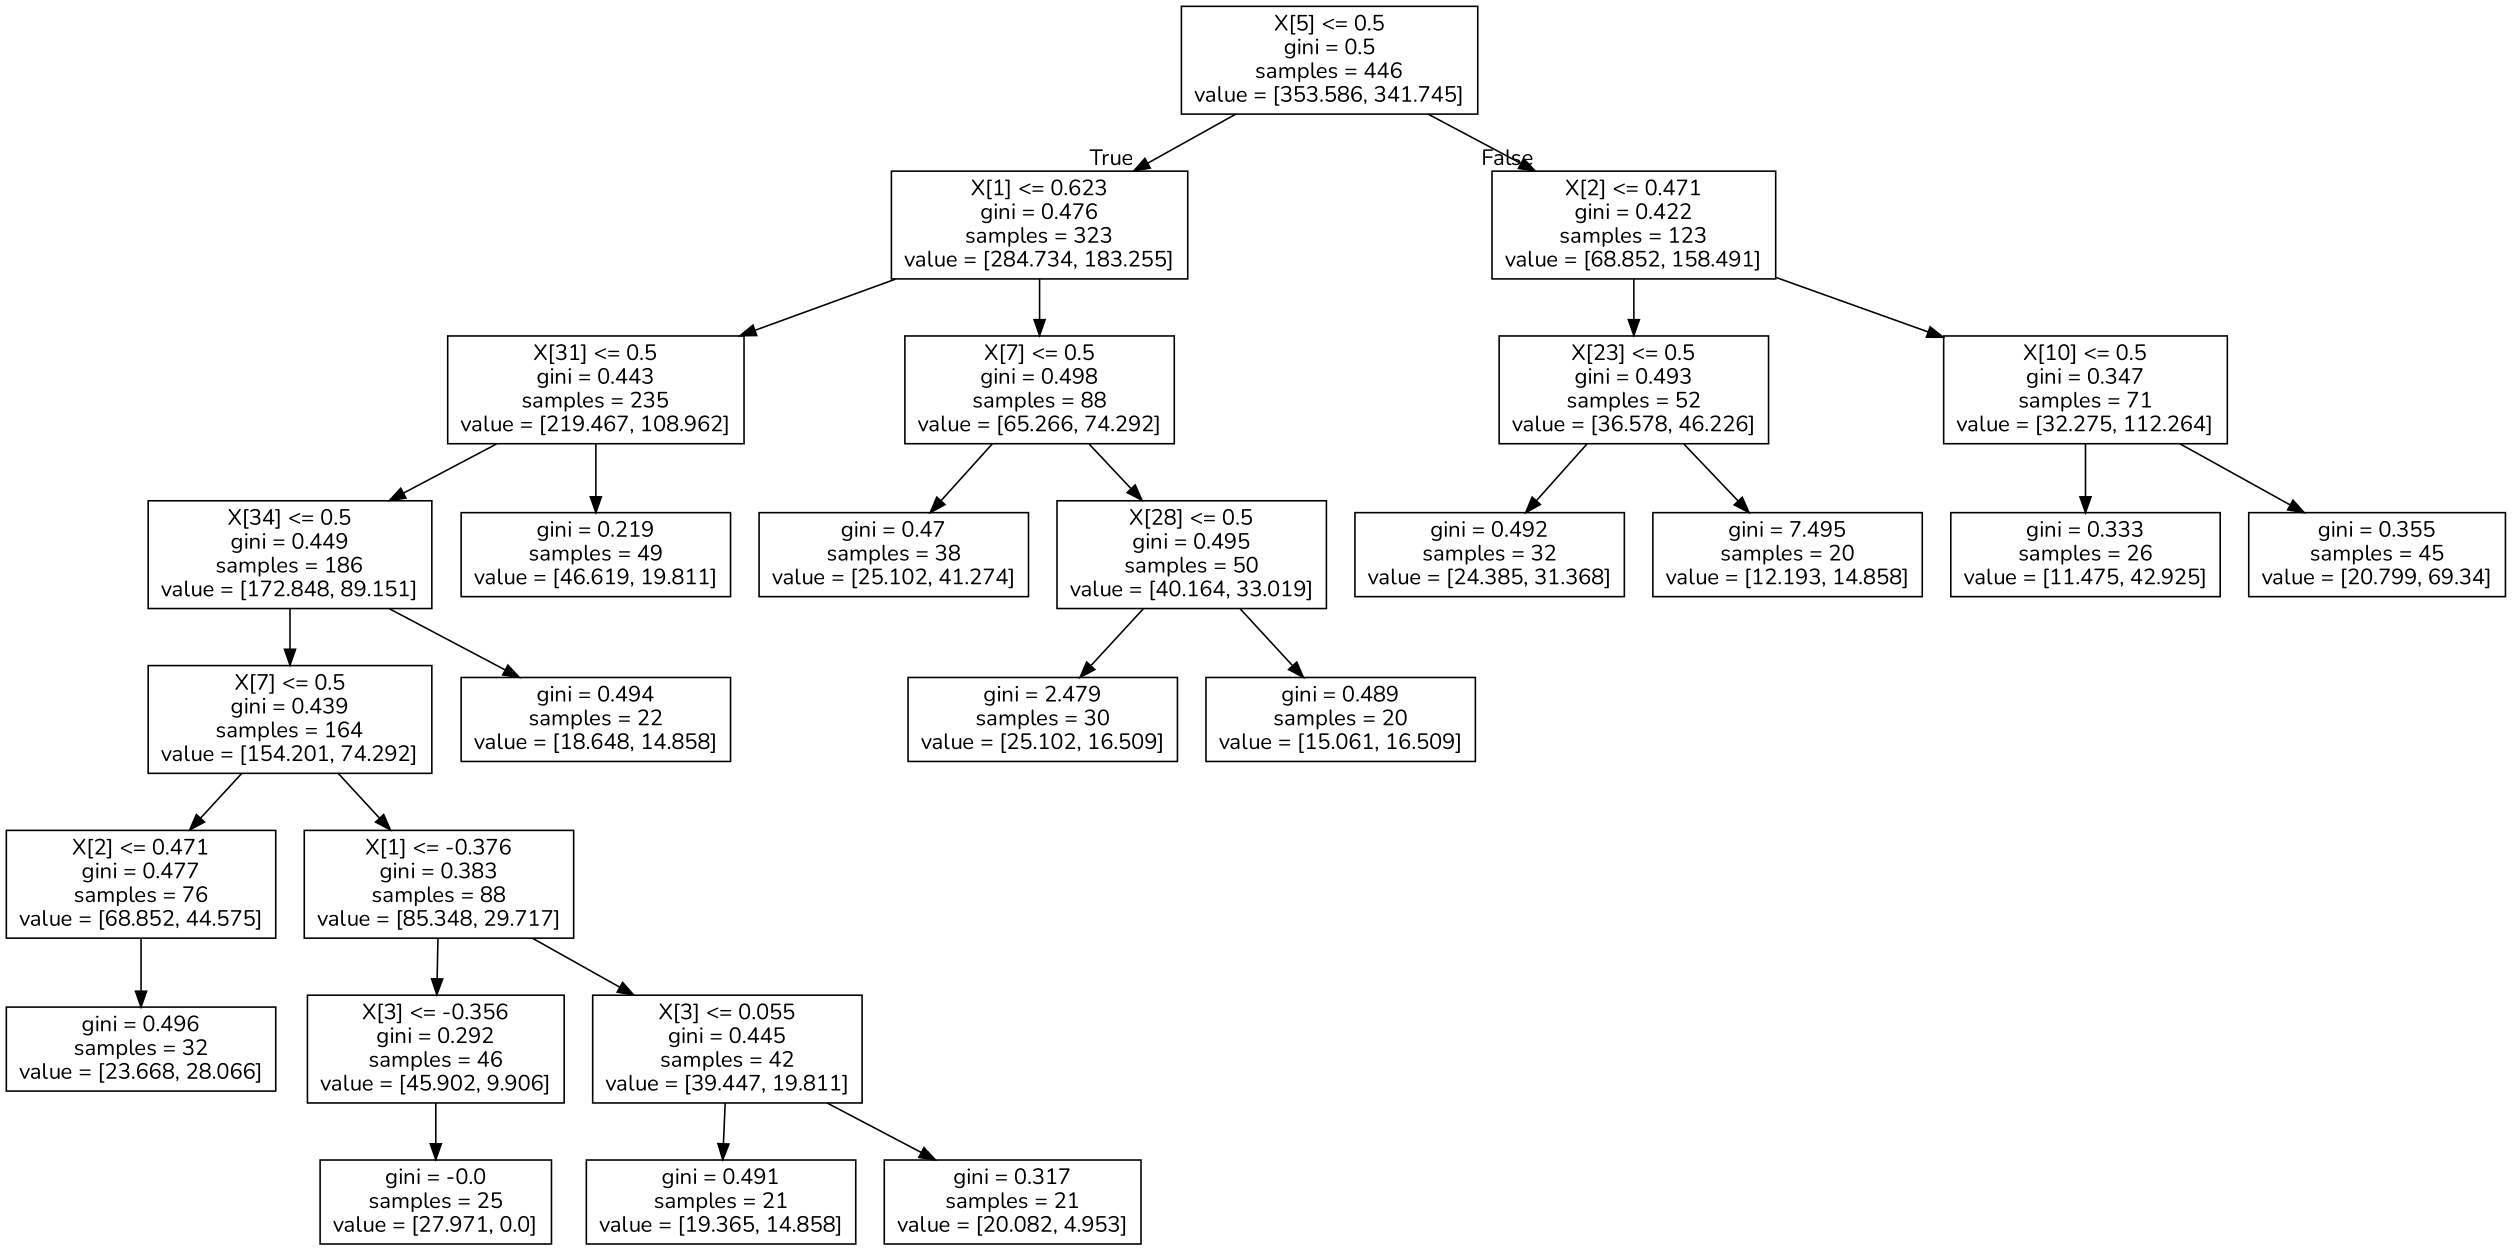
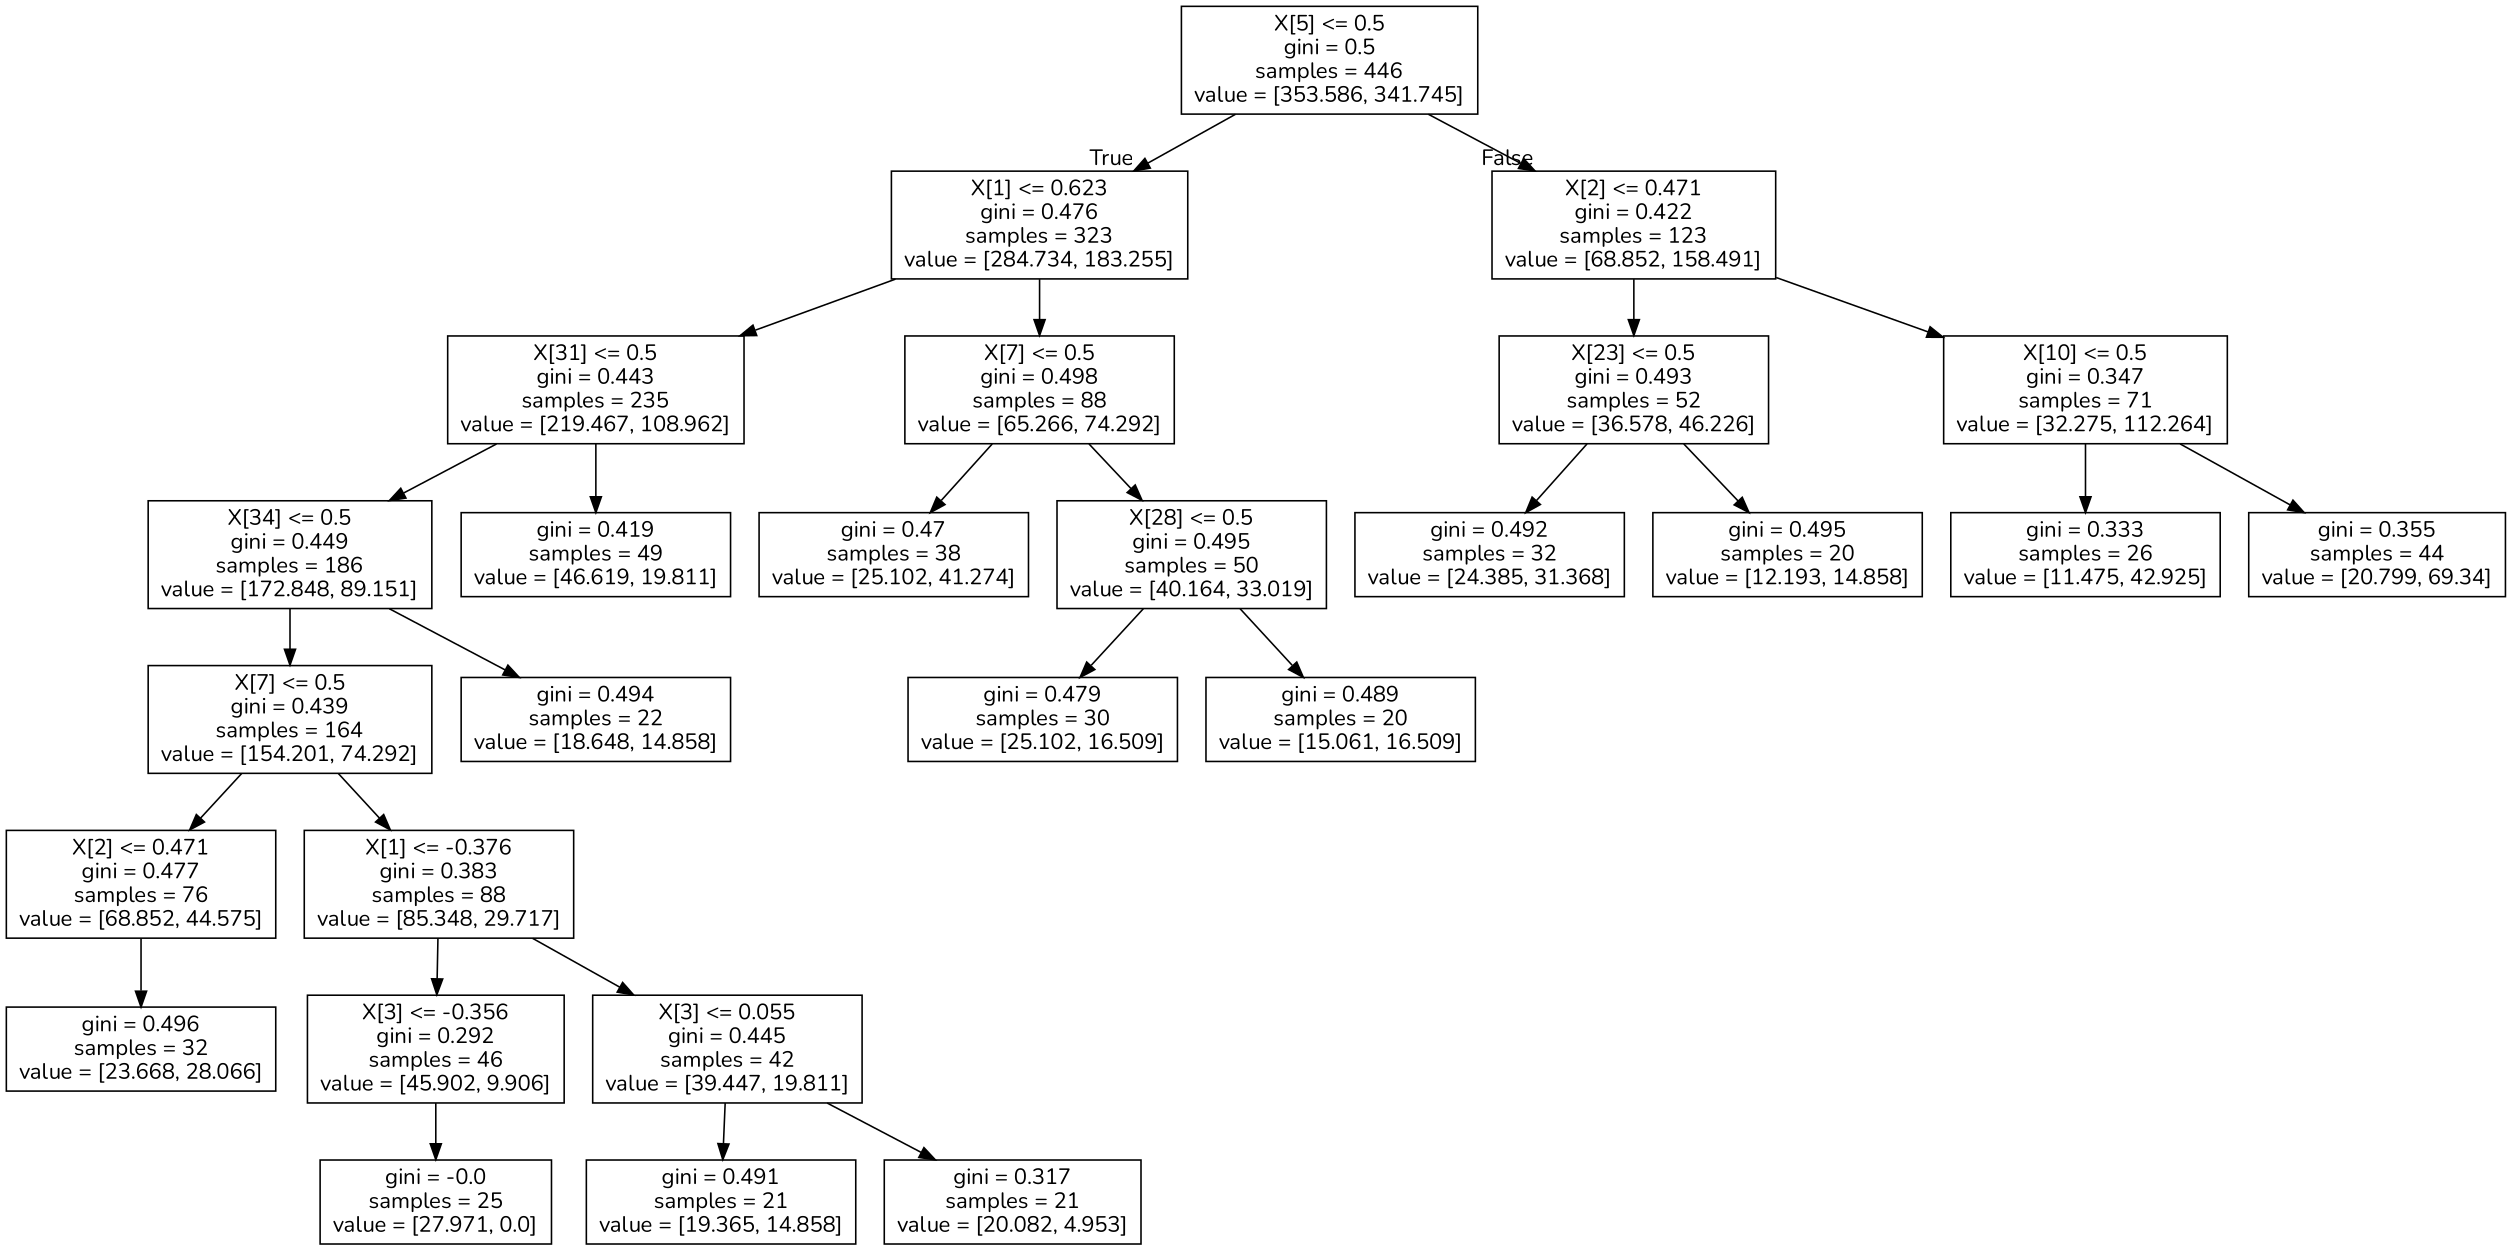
(596, 555) -> (596, 555)
(1788, 555) -> (1788, 555)
(2377, 555) -> (2377, 555)
(1043, 719) -> (1043, 719)
